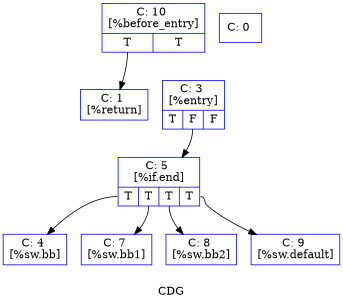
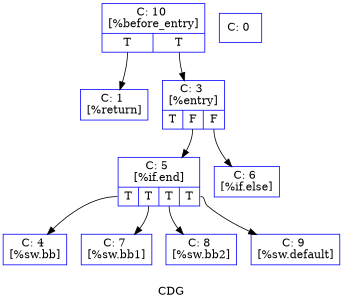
none -> (180, 63)
none -> (247, 182)
